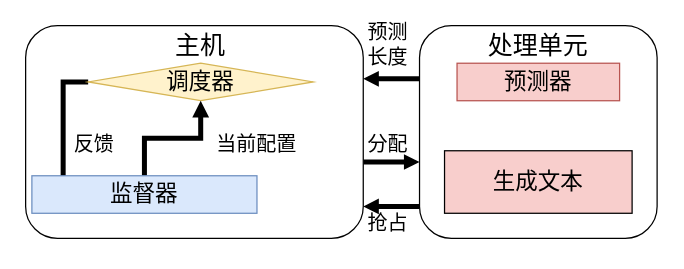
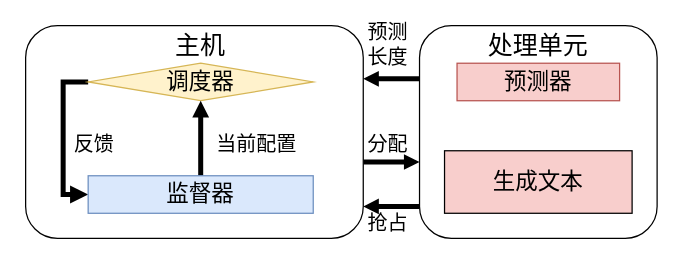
(144, 194) -> (201, 194)
